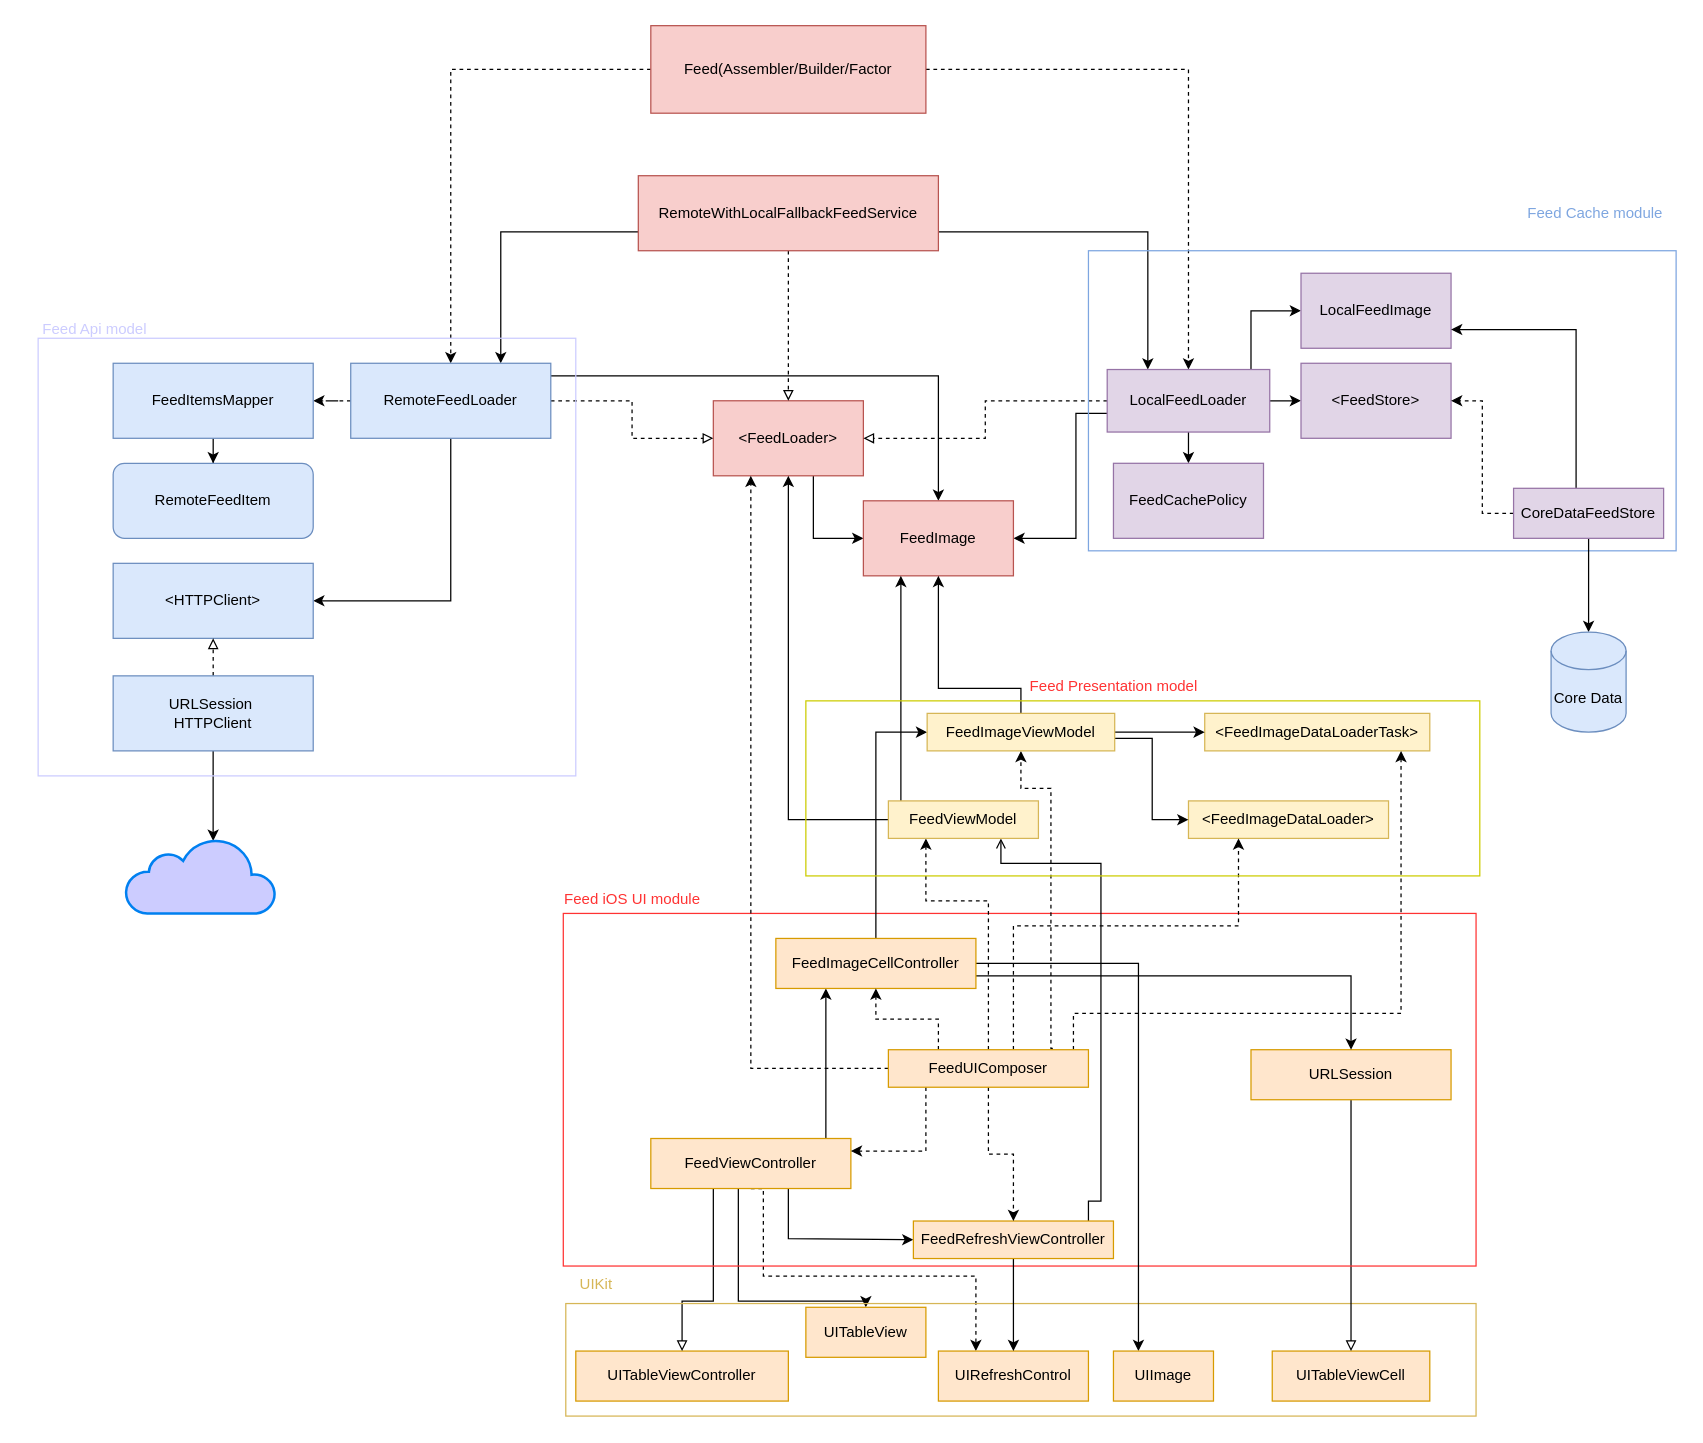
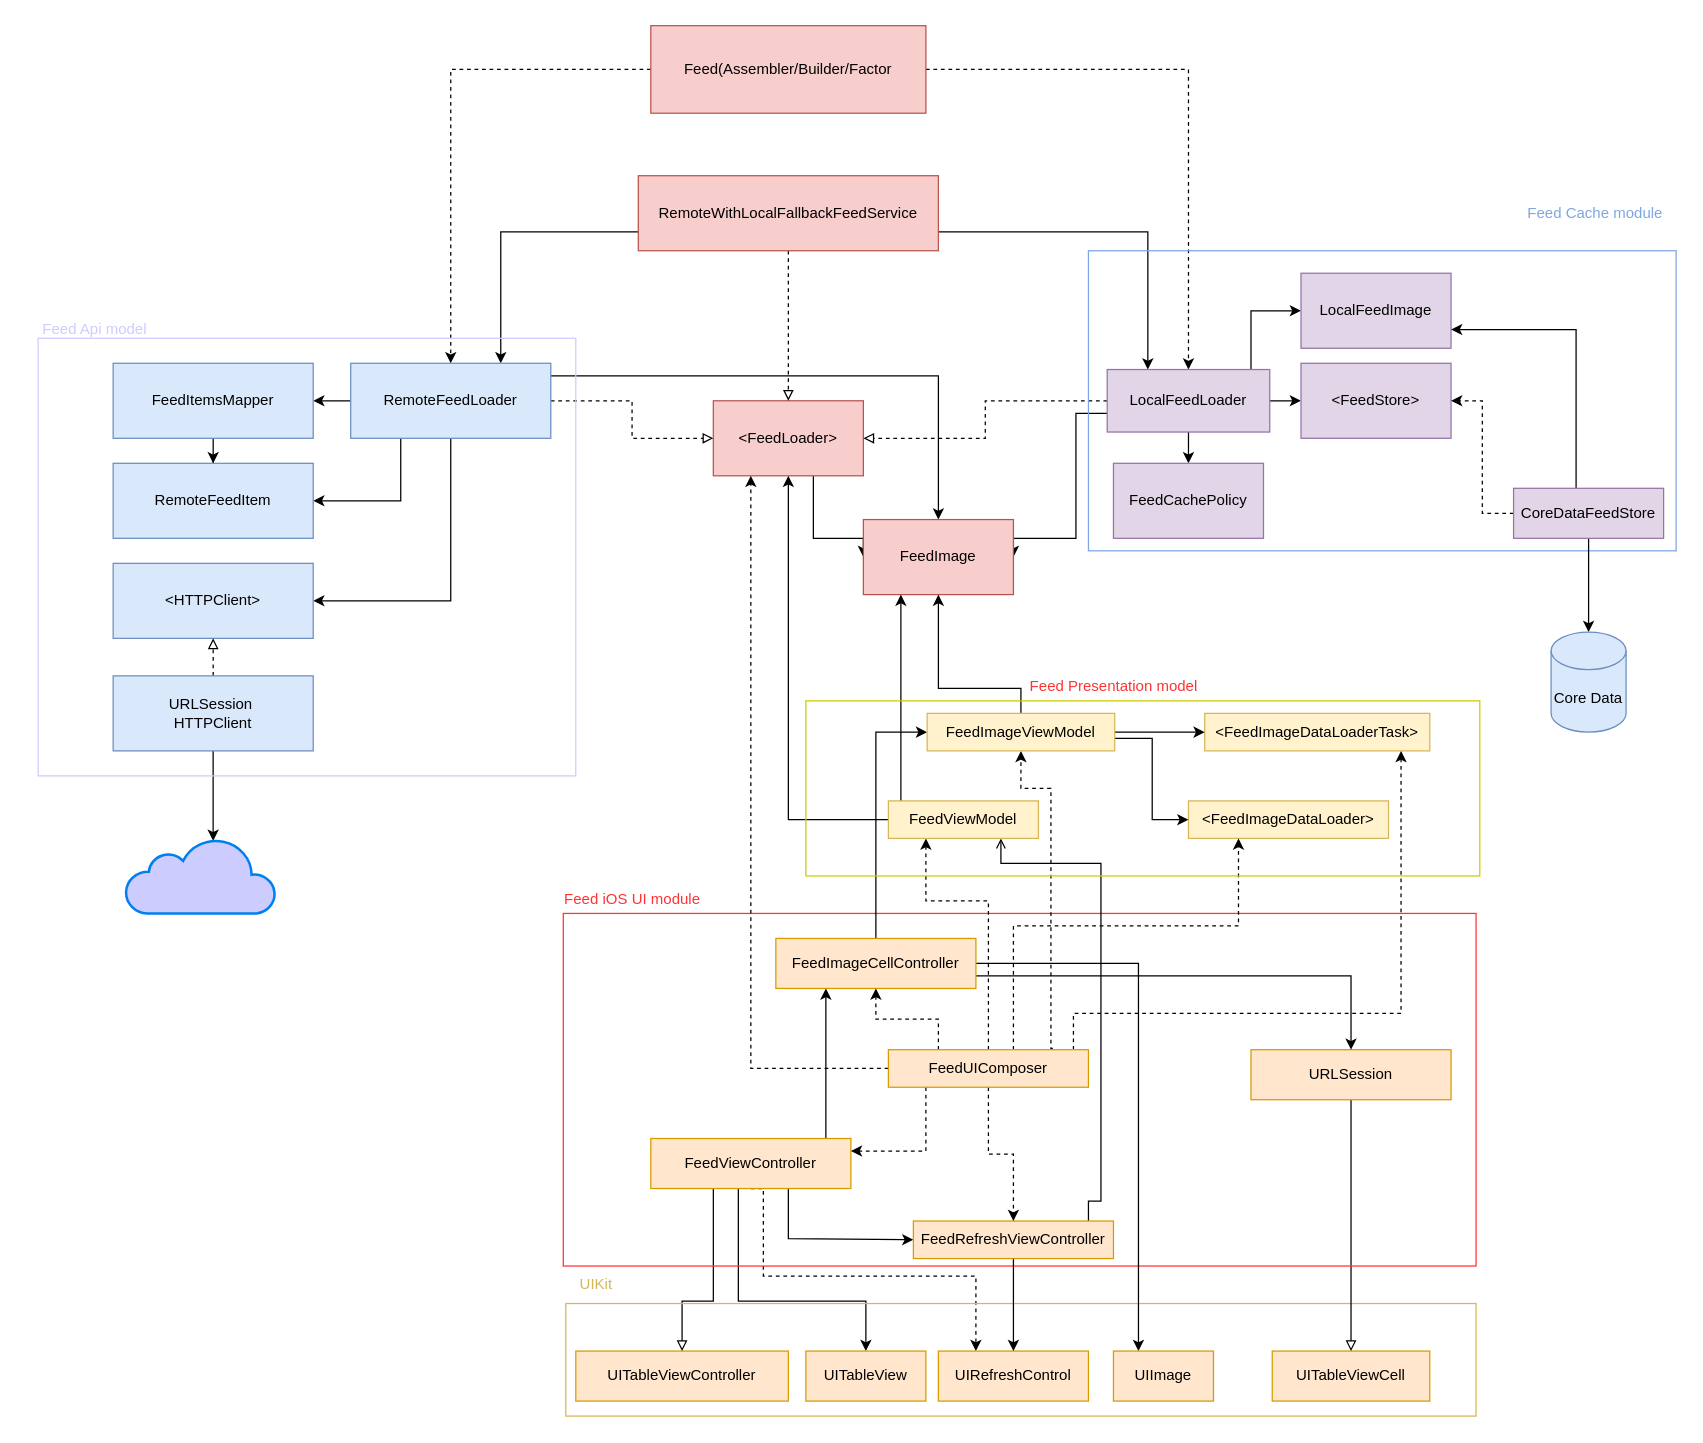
(342, 401) -> (342, 401)
(213, 501) -> (213, 501)
none -> (393, 501)
(938, 538) -> (938, 557)
(866, 1332) -> (866, 1376)
